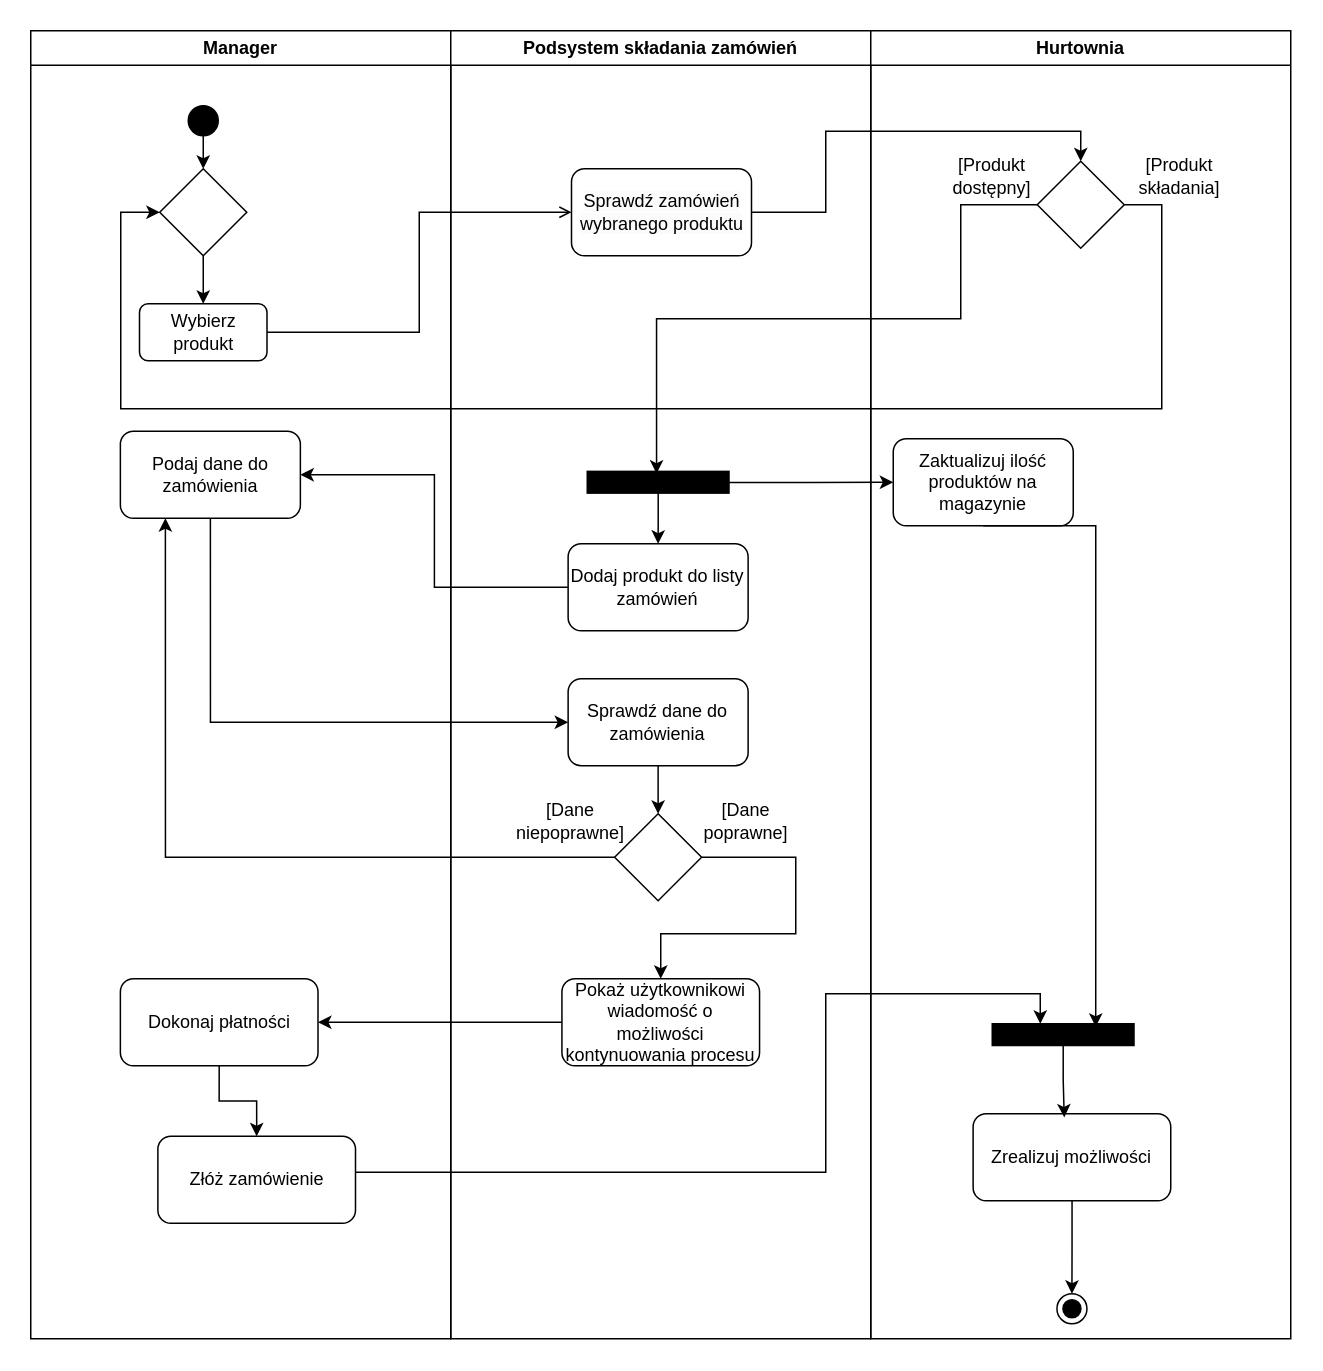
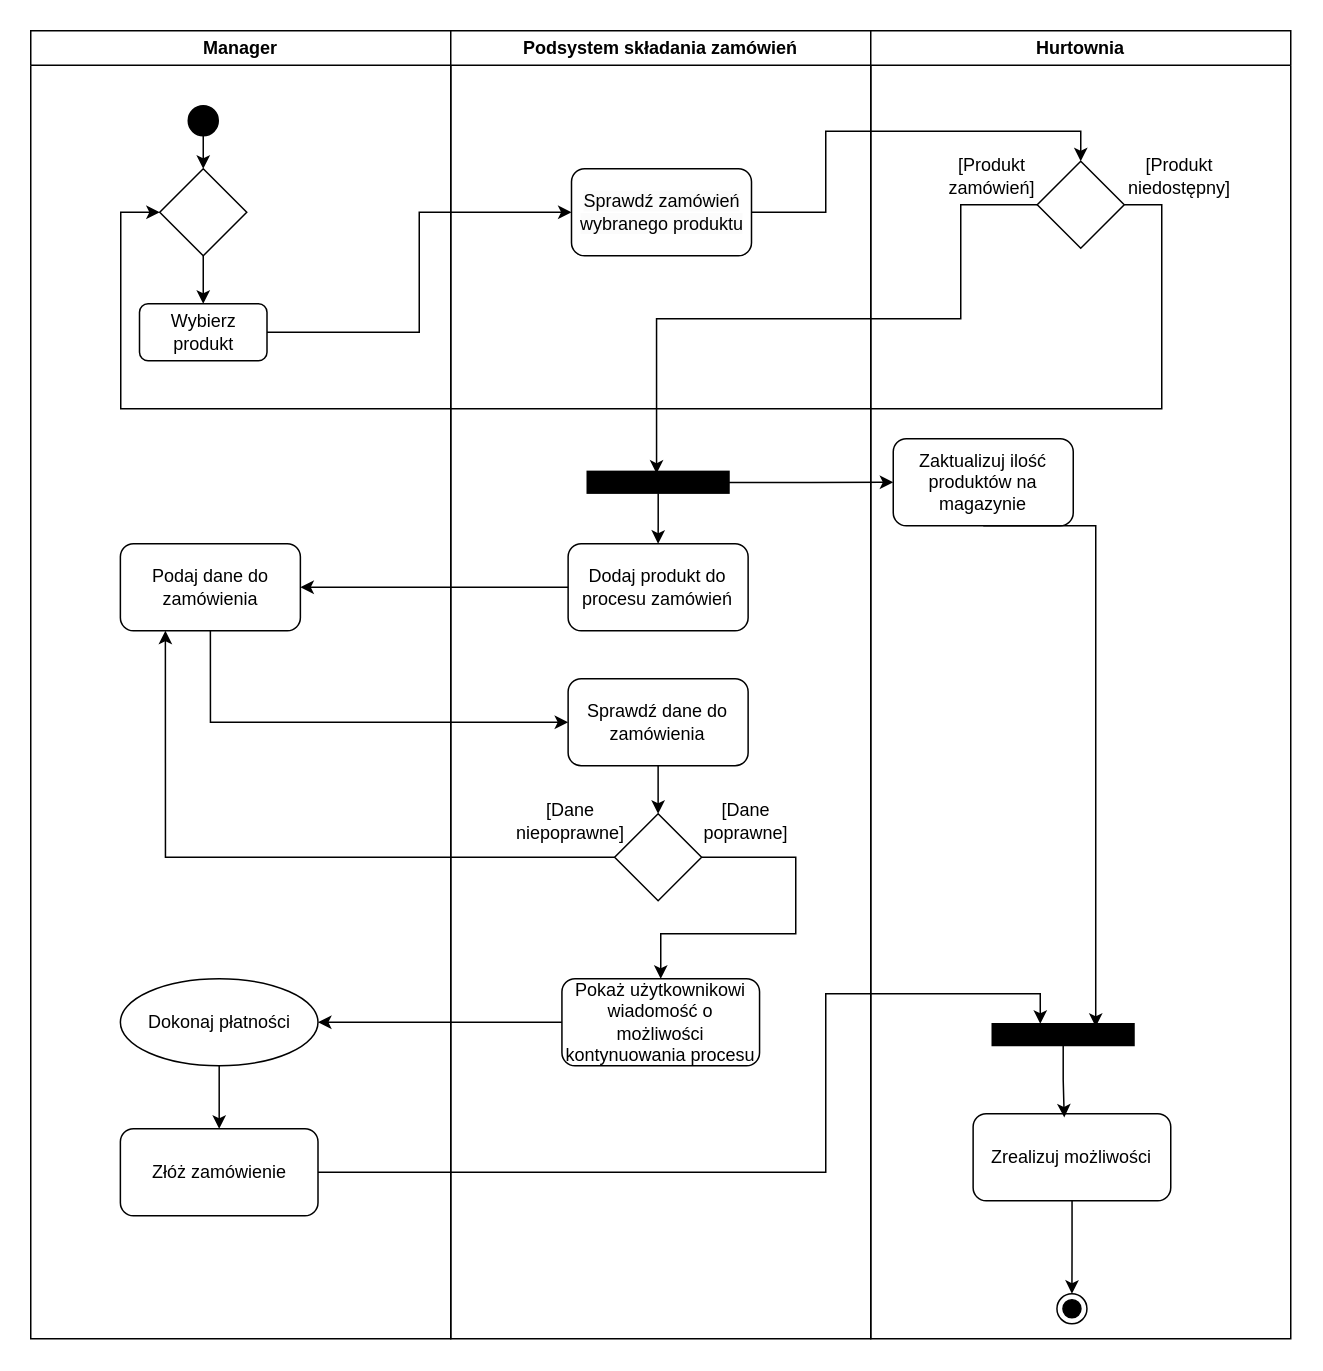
(992, 176) -> (992, 176)
(1180, 176) -> (1180, 176)
(562, 212) -> (560, 212)
(210, 475) -> (210, 587)
(658, 587) -> (658, 587)
(219, 1022) -> (219, 1022)
(257, 1180) -> (219, 1172)
